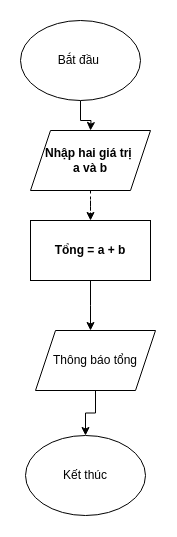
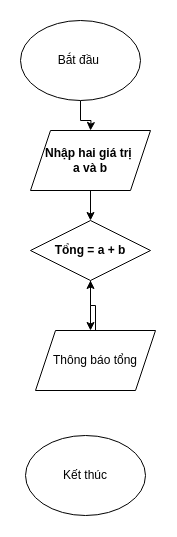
(91, 210) -> (91, 210)
(91, 251) -> (91, 251)
(94, 413) -> (96, 317)
